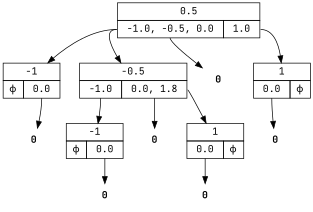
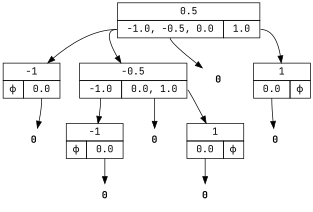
(154, 89) -> (154, 89)
